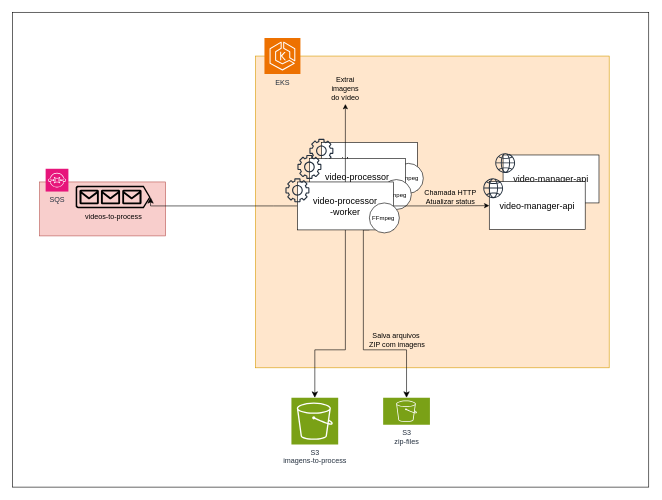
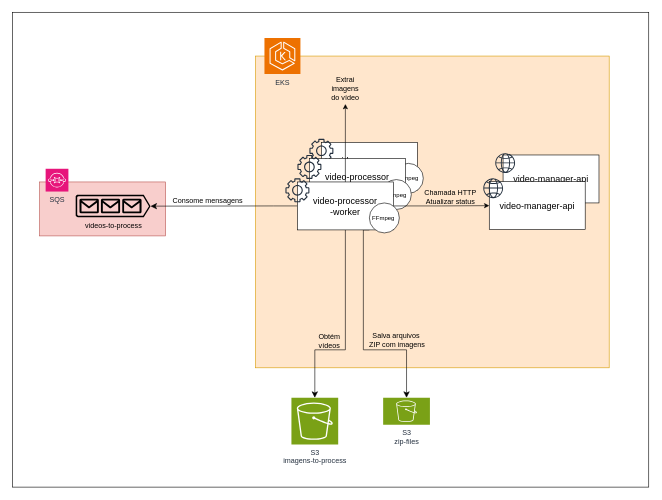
(113, 197) -> (113, 206)
none -> (207, 201)
none -> (329, 341)
